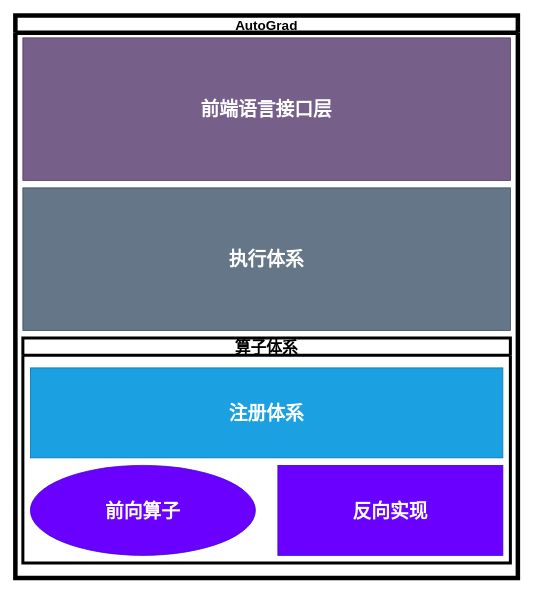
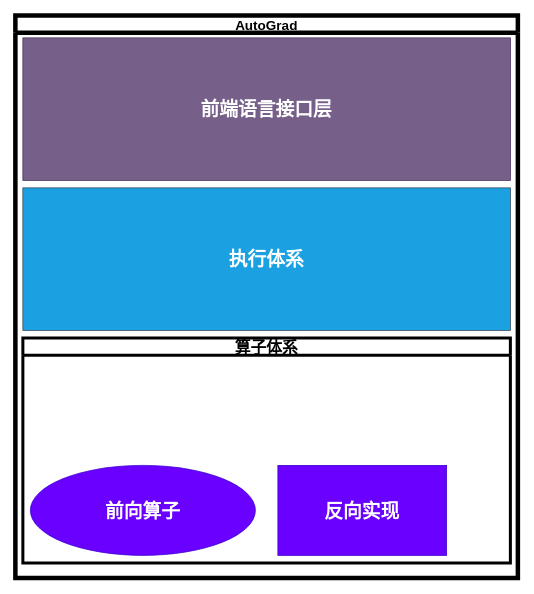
(267, 259) -> (267, 259)
(267, 413) -> none
(390, 510) -> (362, 510)
